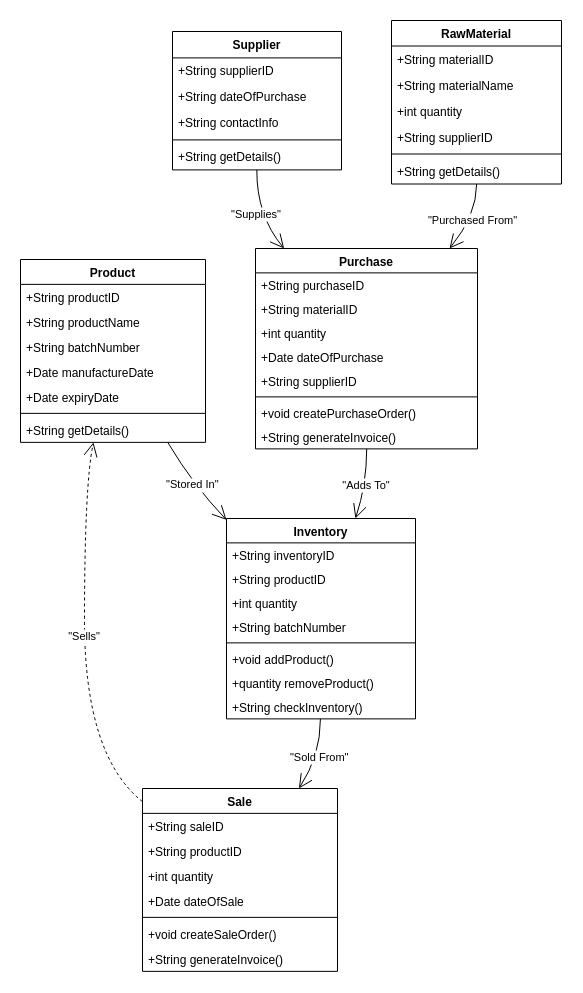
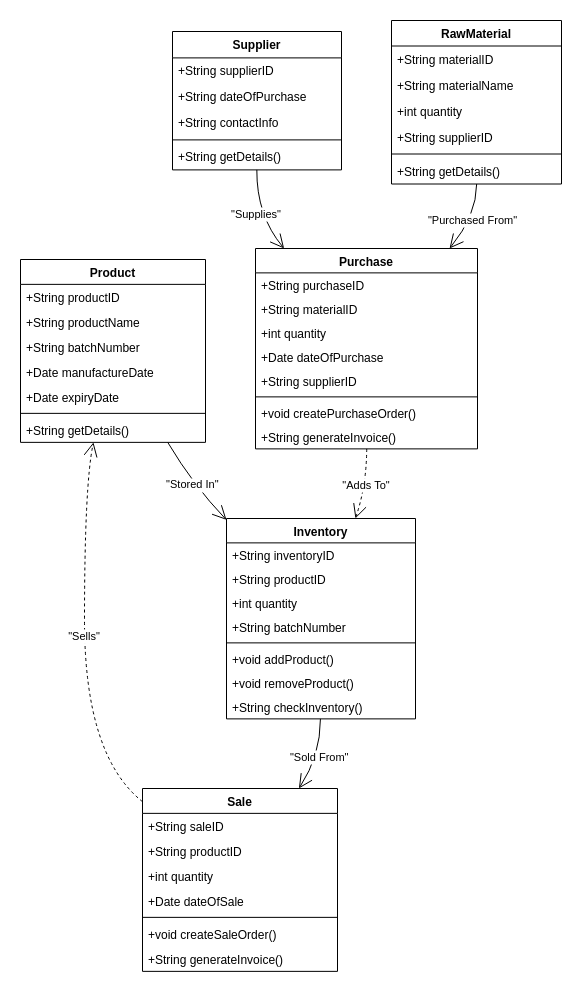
(366, 463) -> (366, 463)
(313, 684) -> (299, 684)
